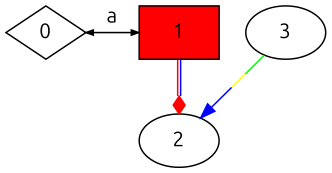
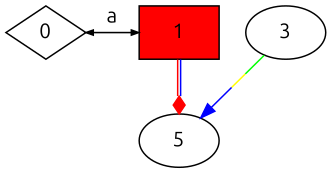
(179, 141) -> (179, 141)
